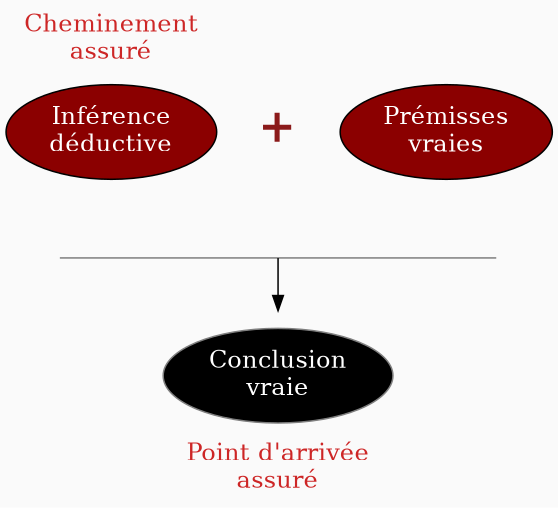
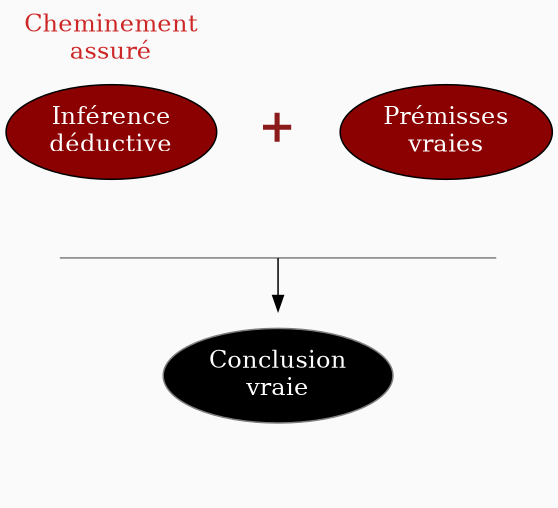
(278, 468) -> none
